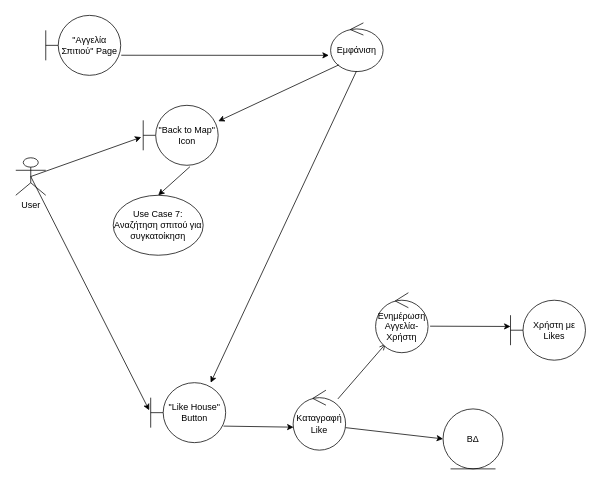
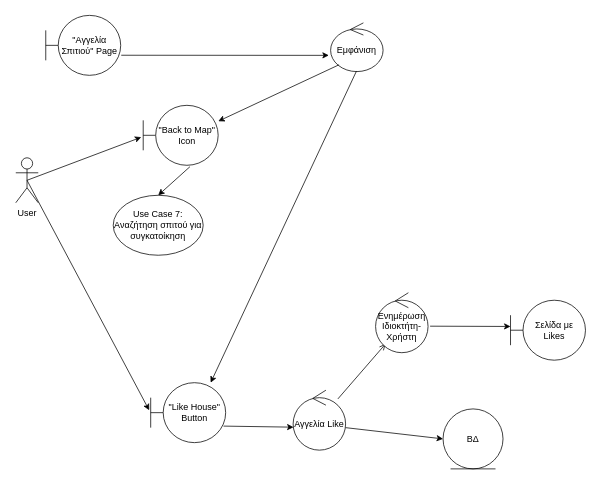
(30, 177) -> (27, 180)
(402, 327) -> (402, 327)
(554, 330) -> (554, 330)
(319, 424) -> (319, 424)
